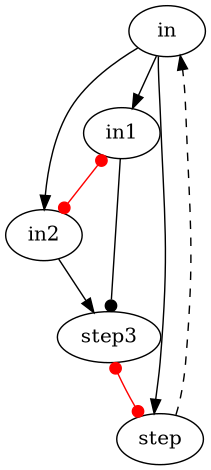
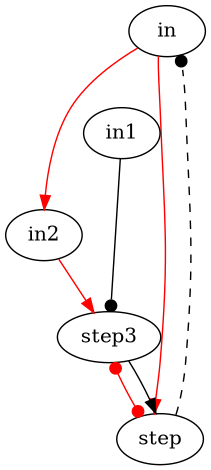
(147, 76) -> none
(70, 108) -> (70, 108)
(83, 184) -> none
(165, 228) -> (165, 228)
(191, 243) -> (191, 243)
(72, 280) -> (72, 280)
none -> (140, 380)
